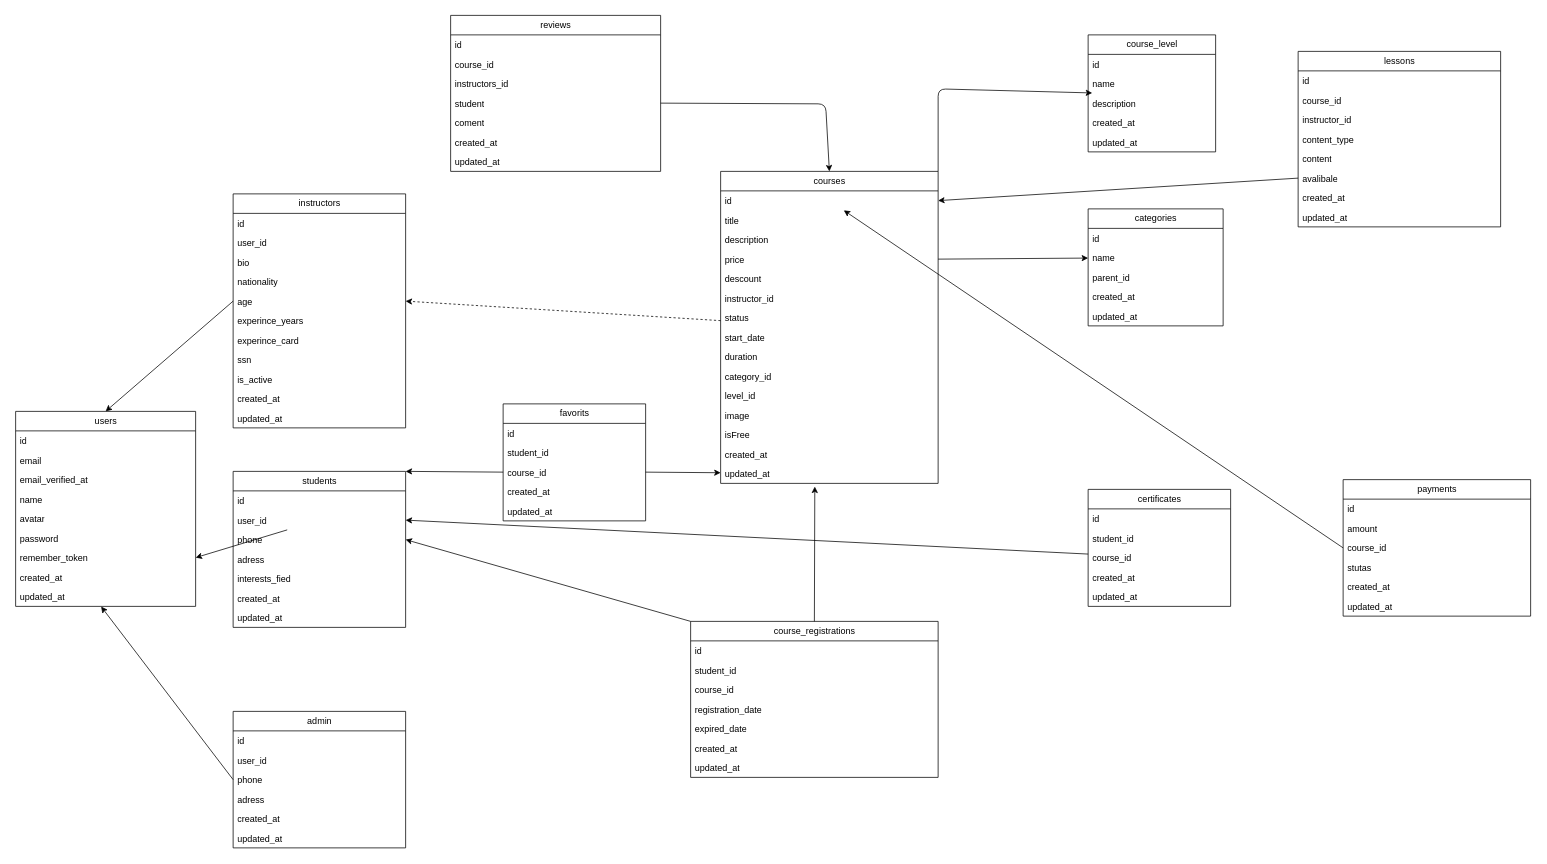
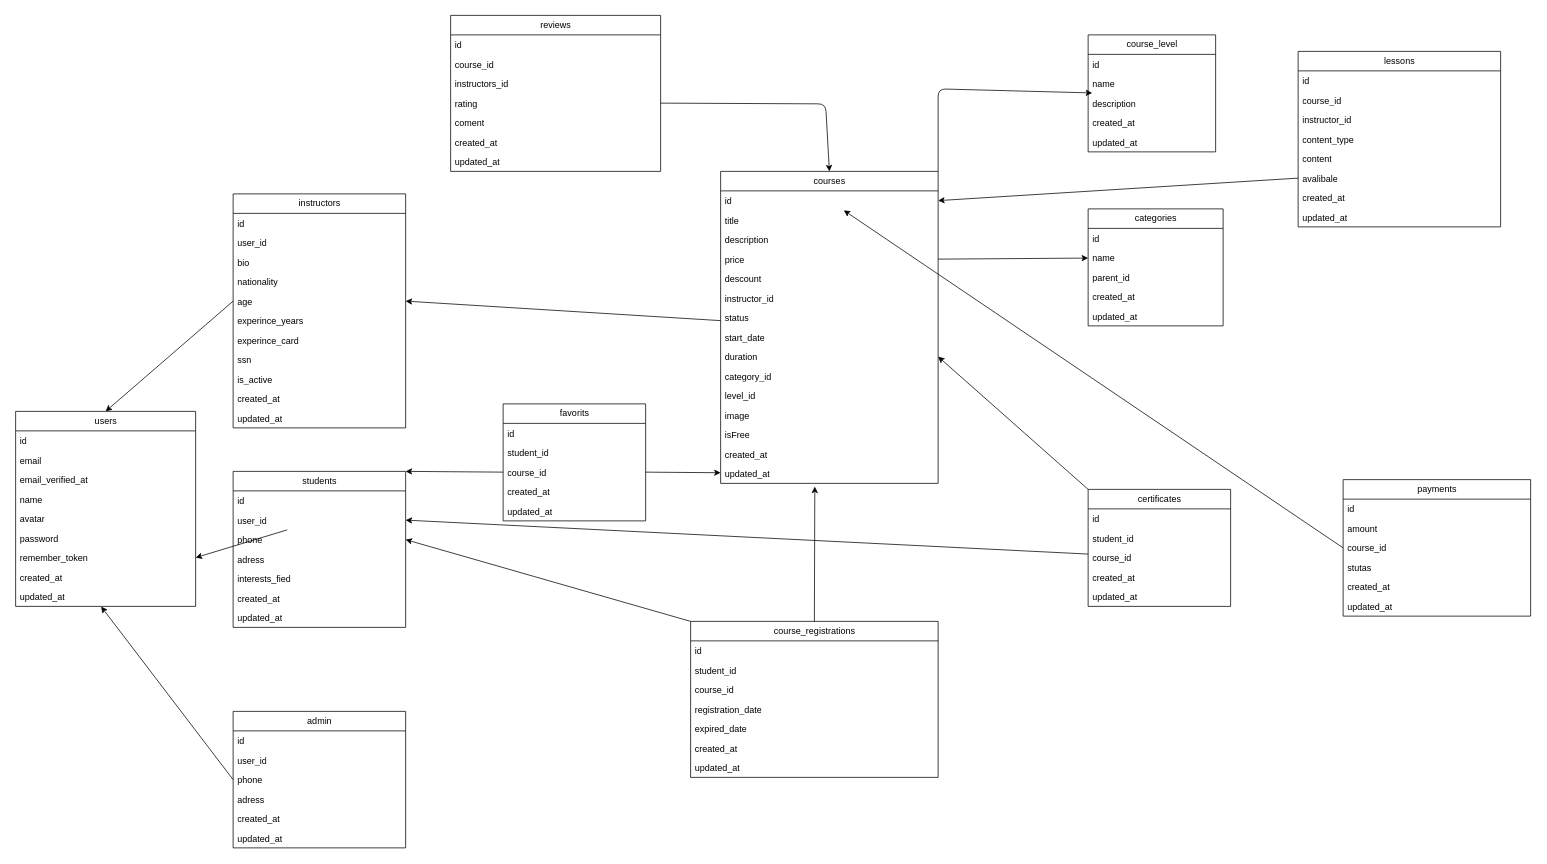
(473, 104) -> (469, 104)
(565, 311) -> (565, 311)
none -> (1014, 424)
